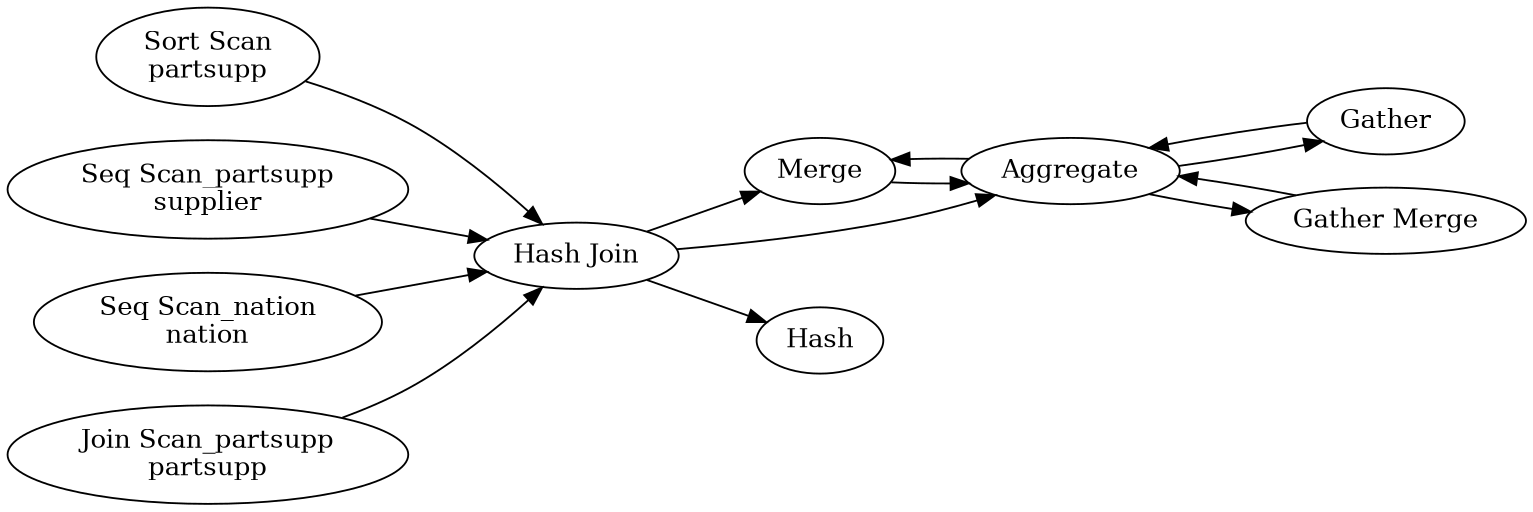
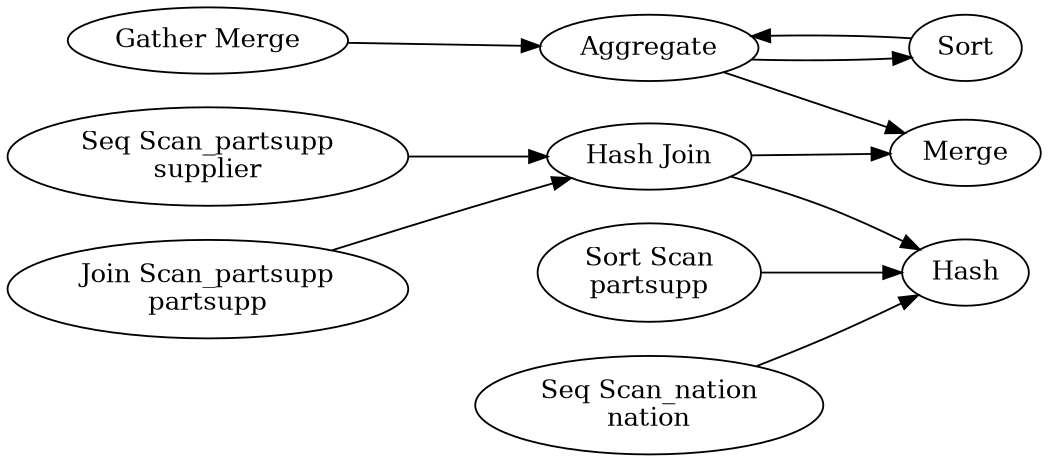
(1386, 121) -> (965, 48)
(425, 133) -> (822, 273)
(921, 183) -> none
(1191, 202) -> none
(828, 232) -> none
(412, 285) -> (830, 336)
